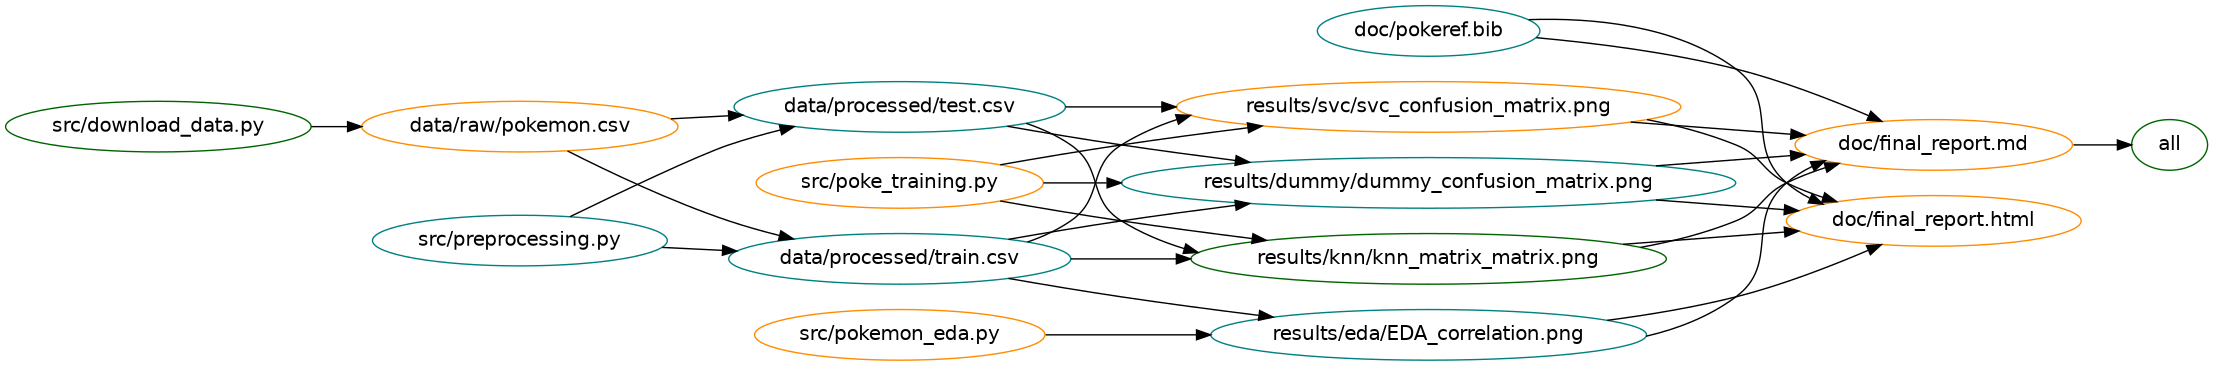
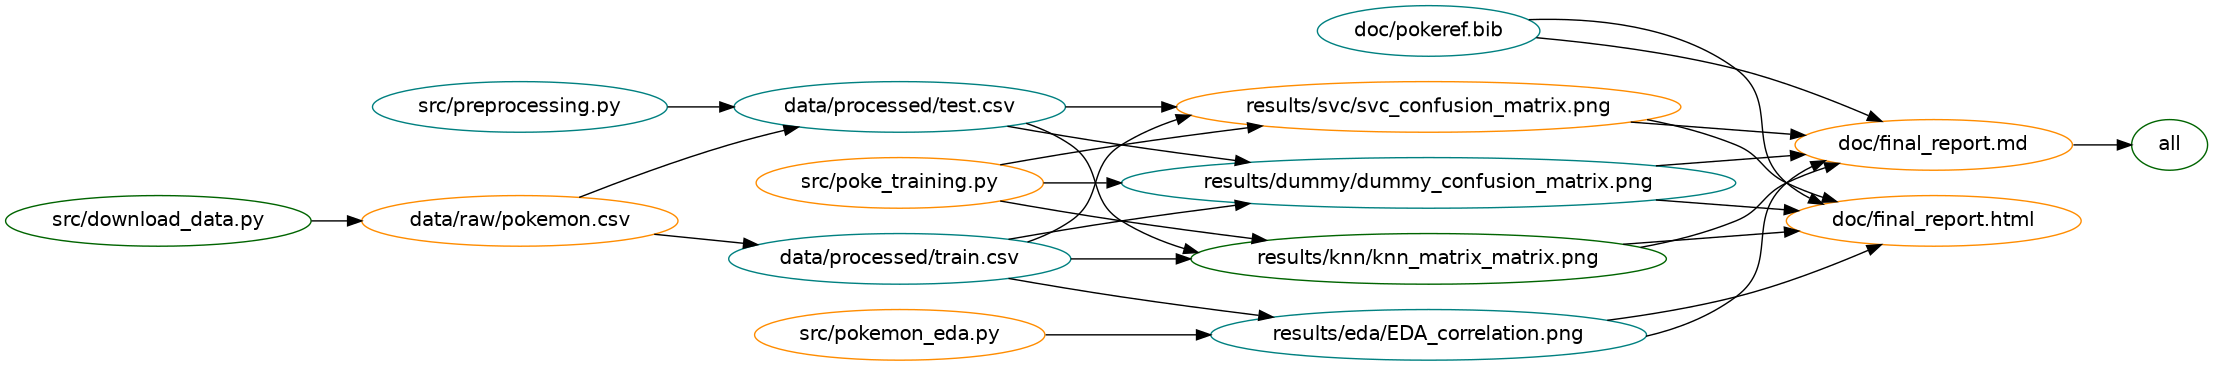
(692, 249) -> none
